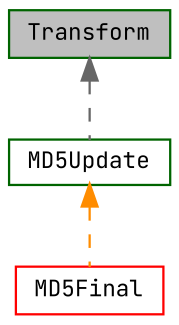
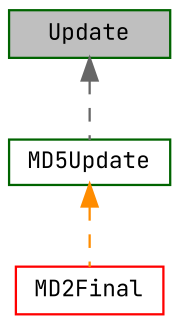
(90, 34) -> (90, 34)
(90, 290) -> (90, 290)
